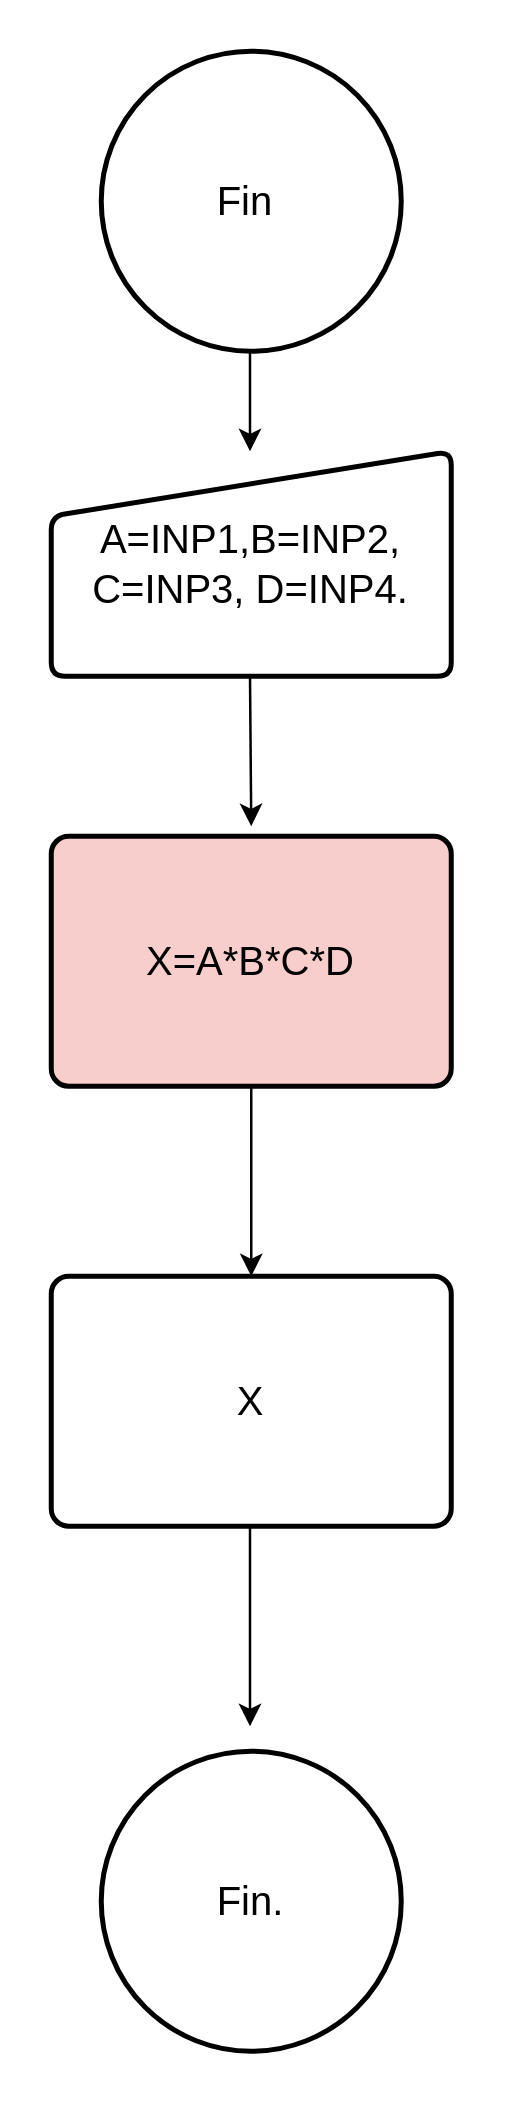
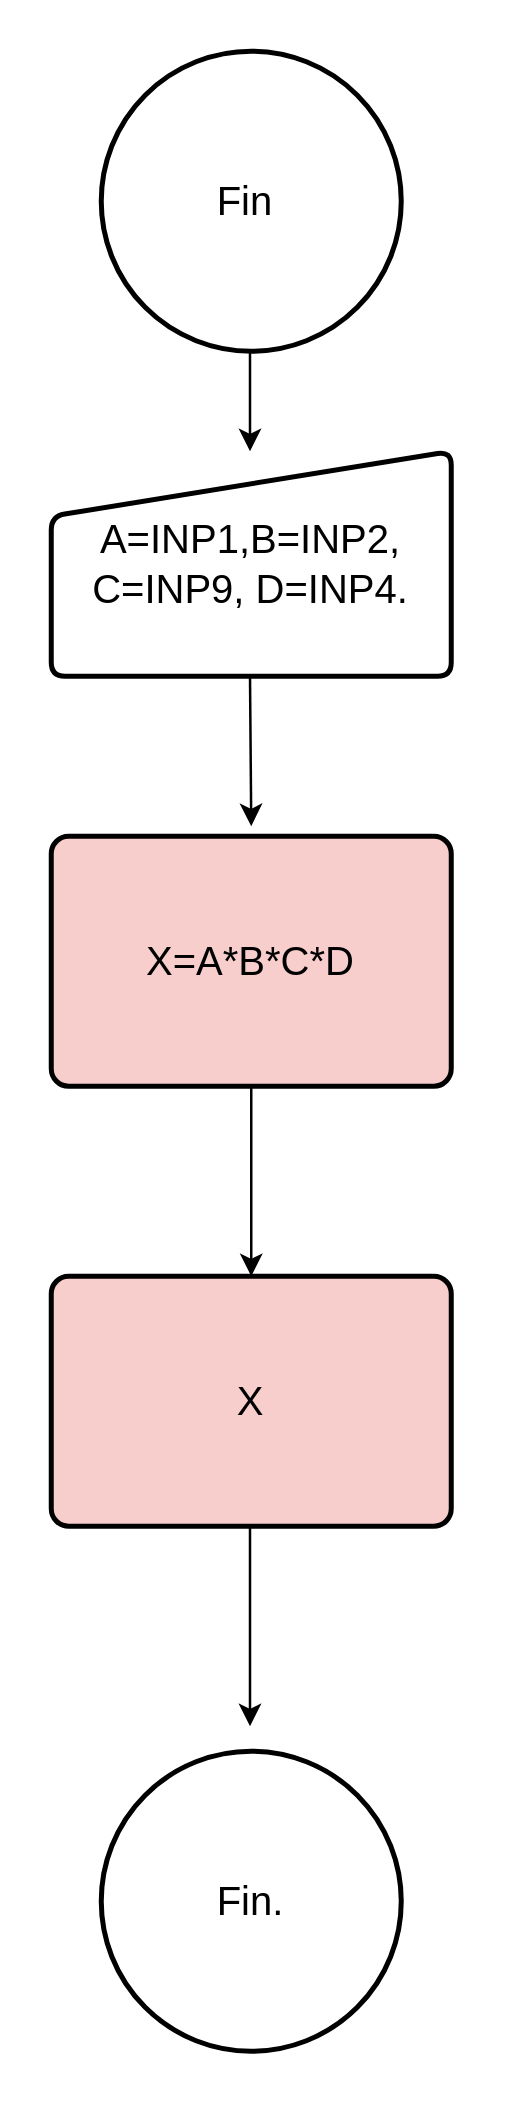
(251, 564) -> (251, 564)
(251, 1401) -> (251, 1401)
